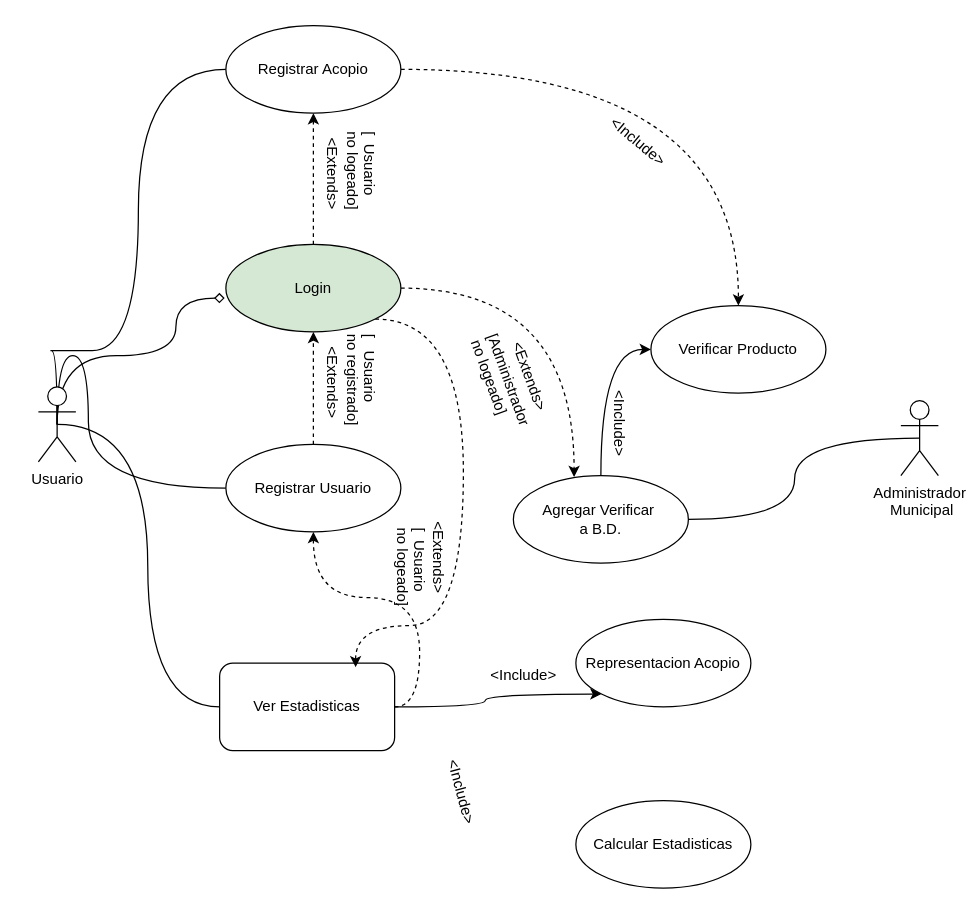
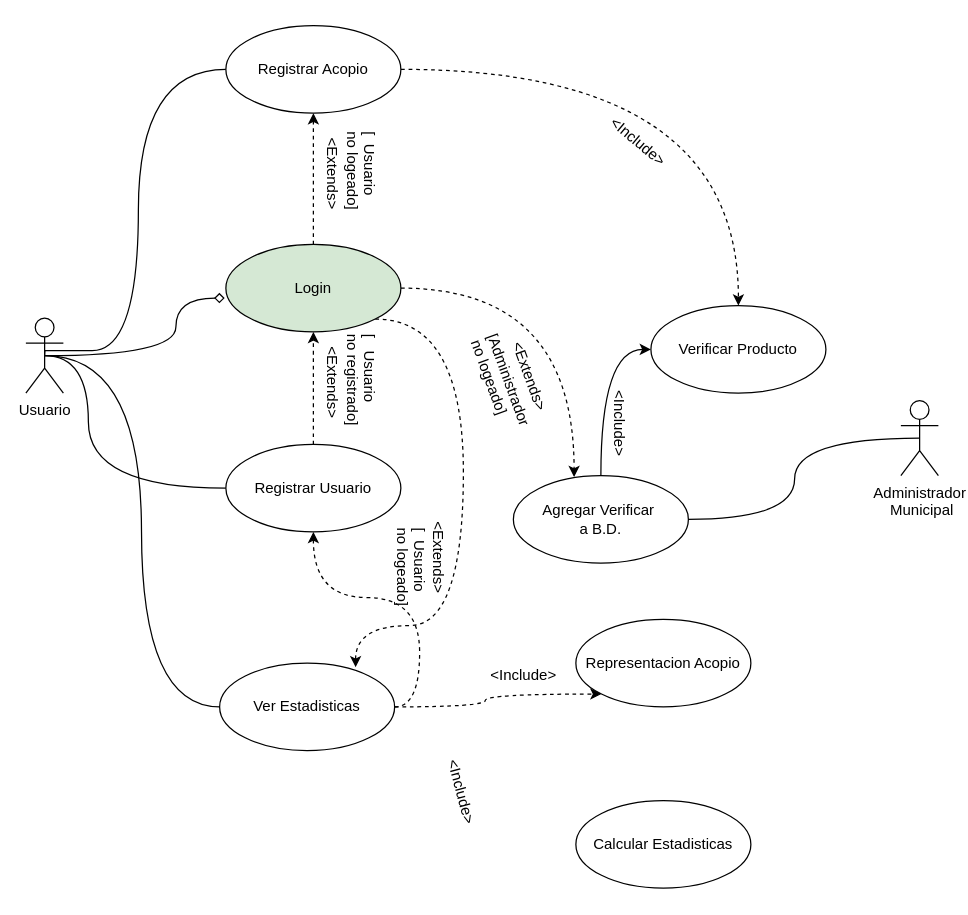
(57, 424) -> (44, 356)
(496, 697) -> (496, 697)
(307, 707) -> (307, 707)
